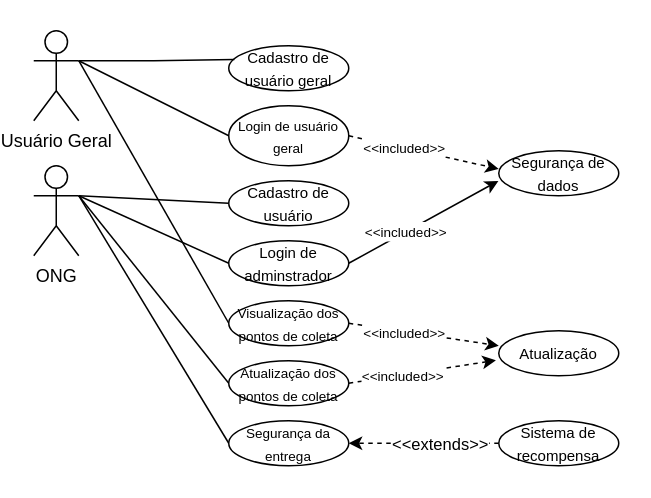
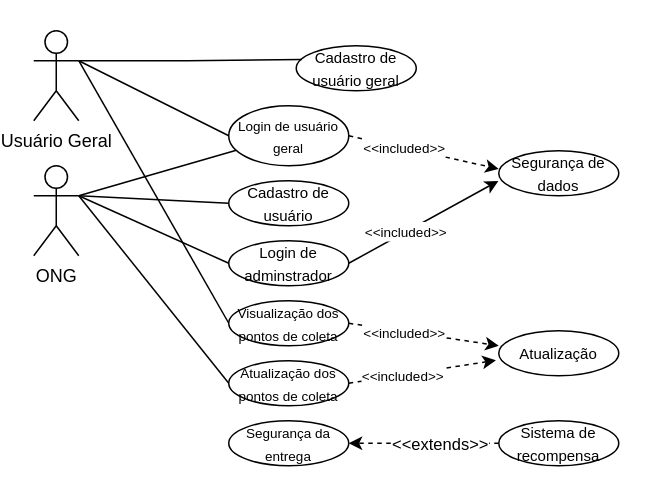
(289, 68) -> (356, 68)
(157, 325) -> (160, 172)
